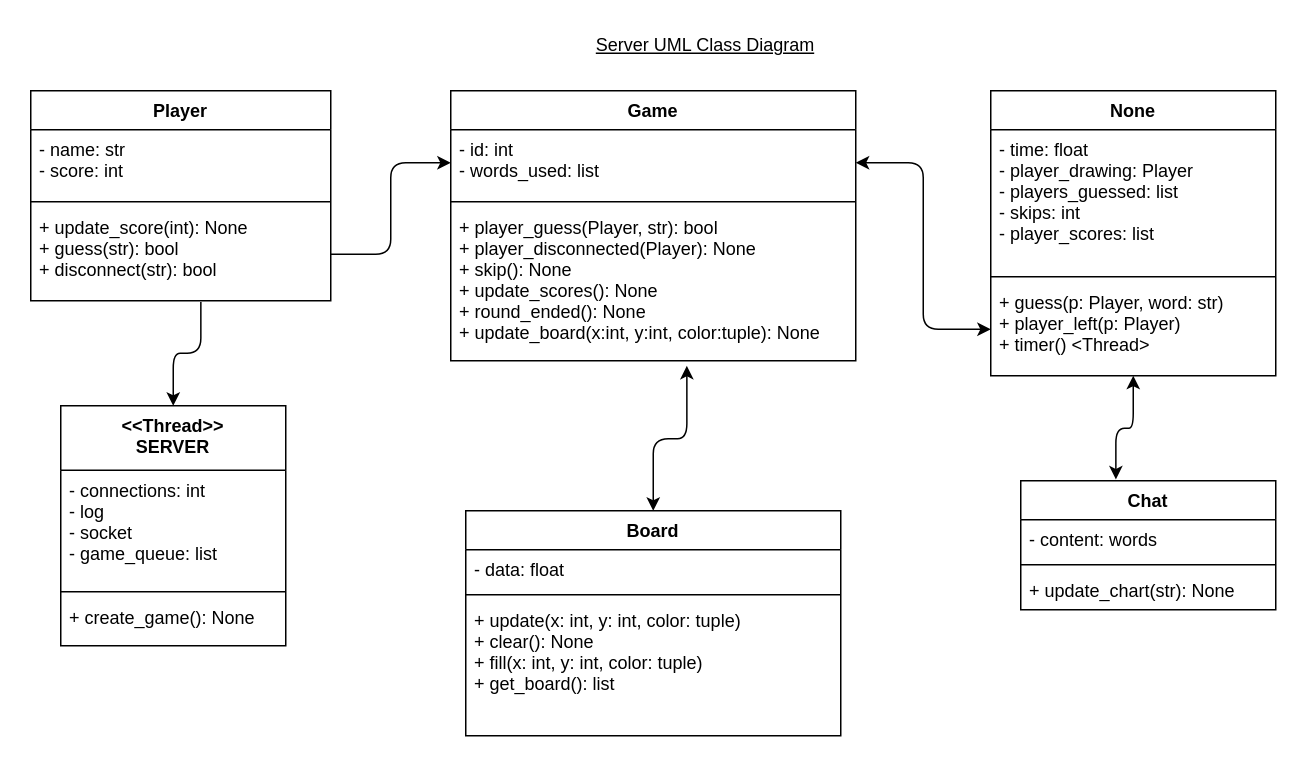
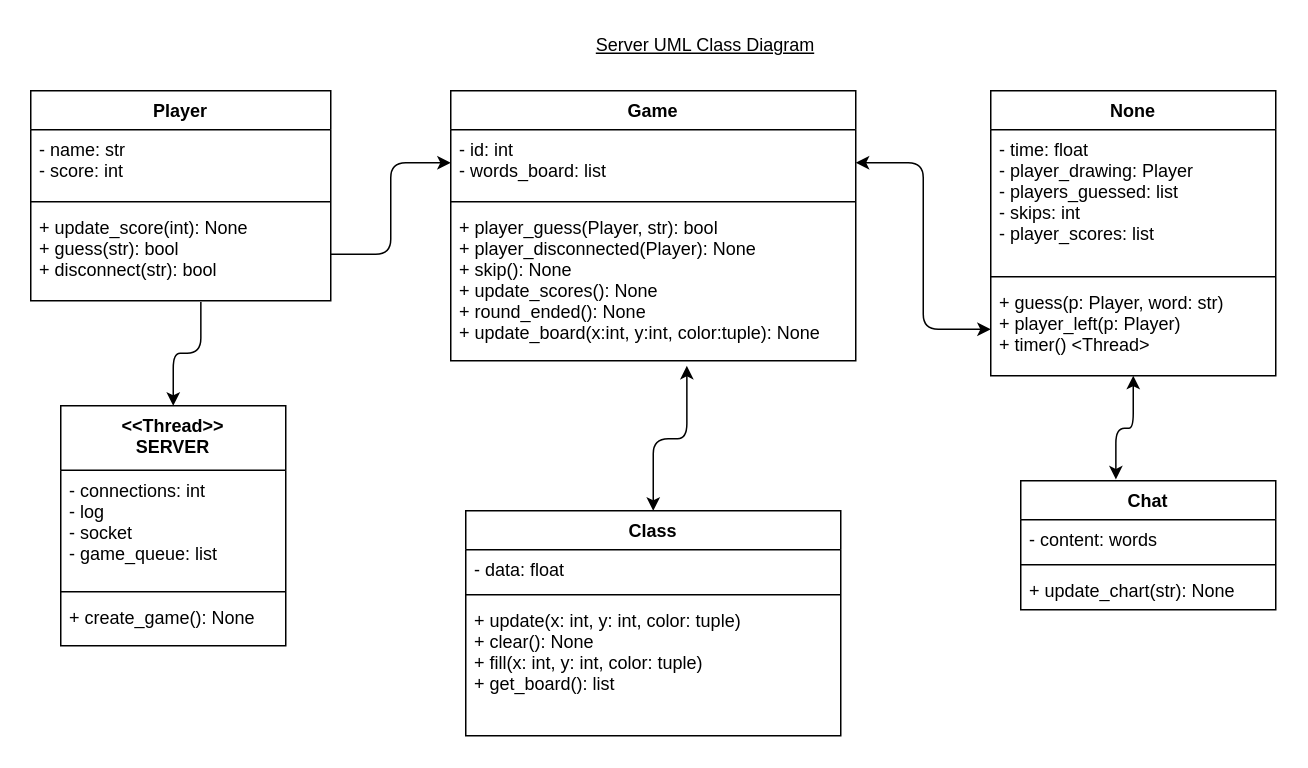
(493, 150) -> (493, 150)
(653, 531) -> (653, 531)
